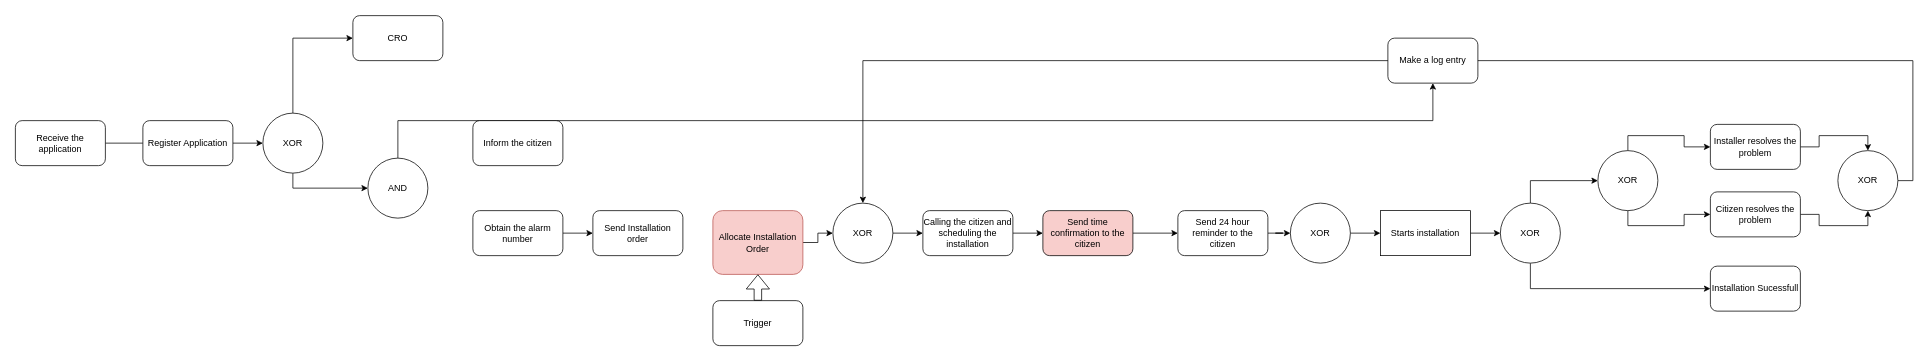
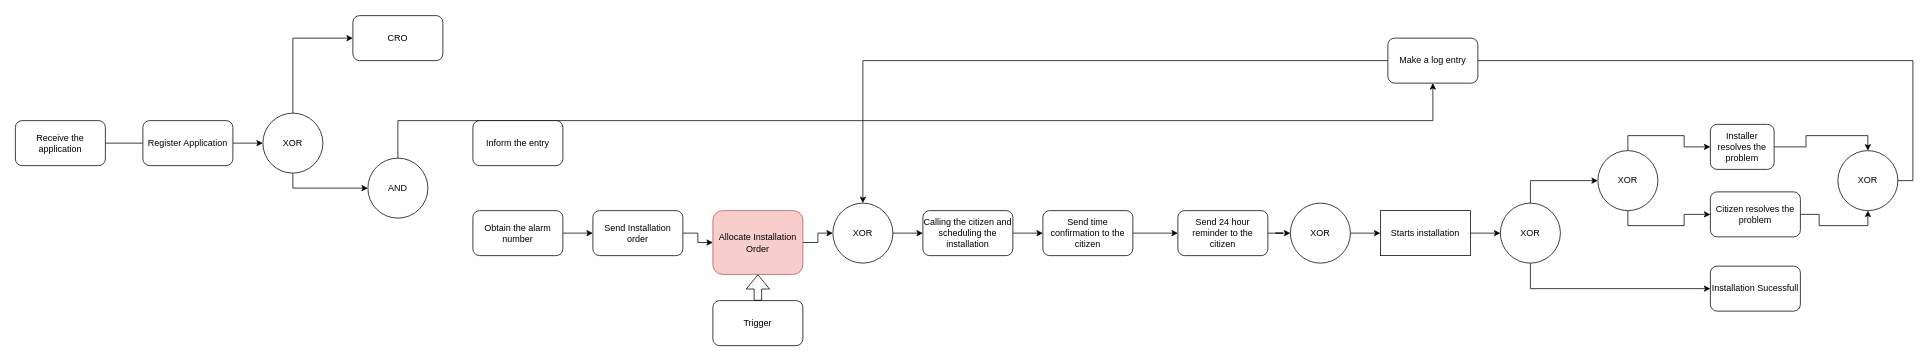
(518, 143) -> (518, 143)
(1755, 147) -> (1742, 147)
(1088, 233) -> (1088, 233)
none -> (698, 241)
